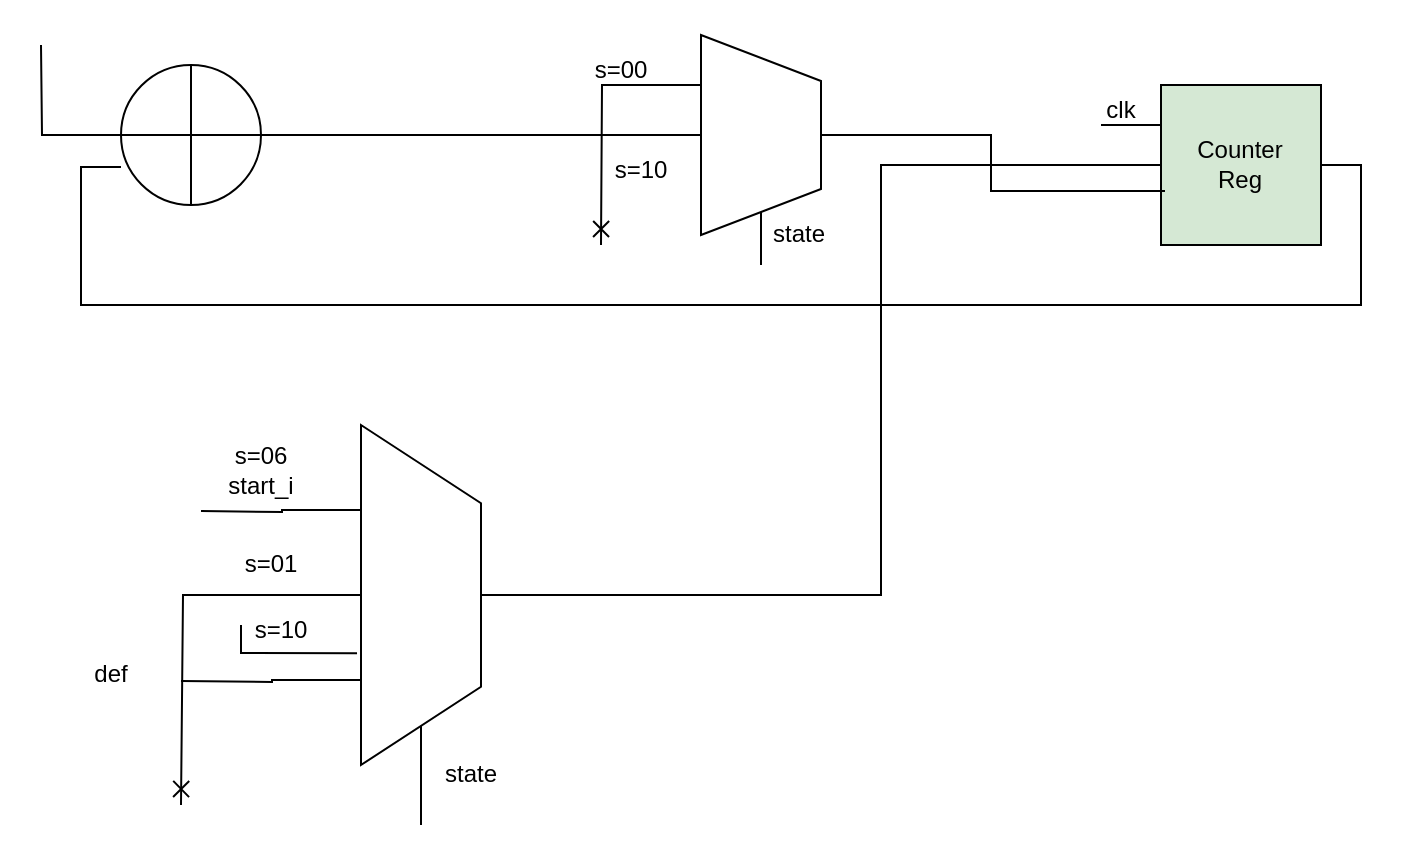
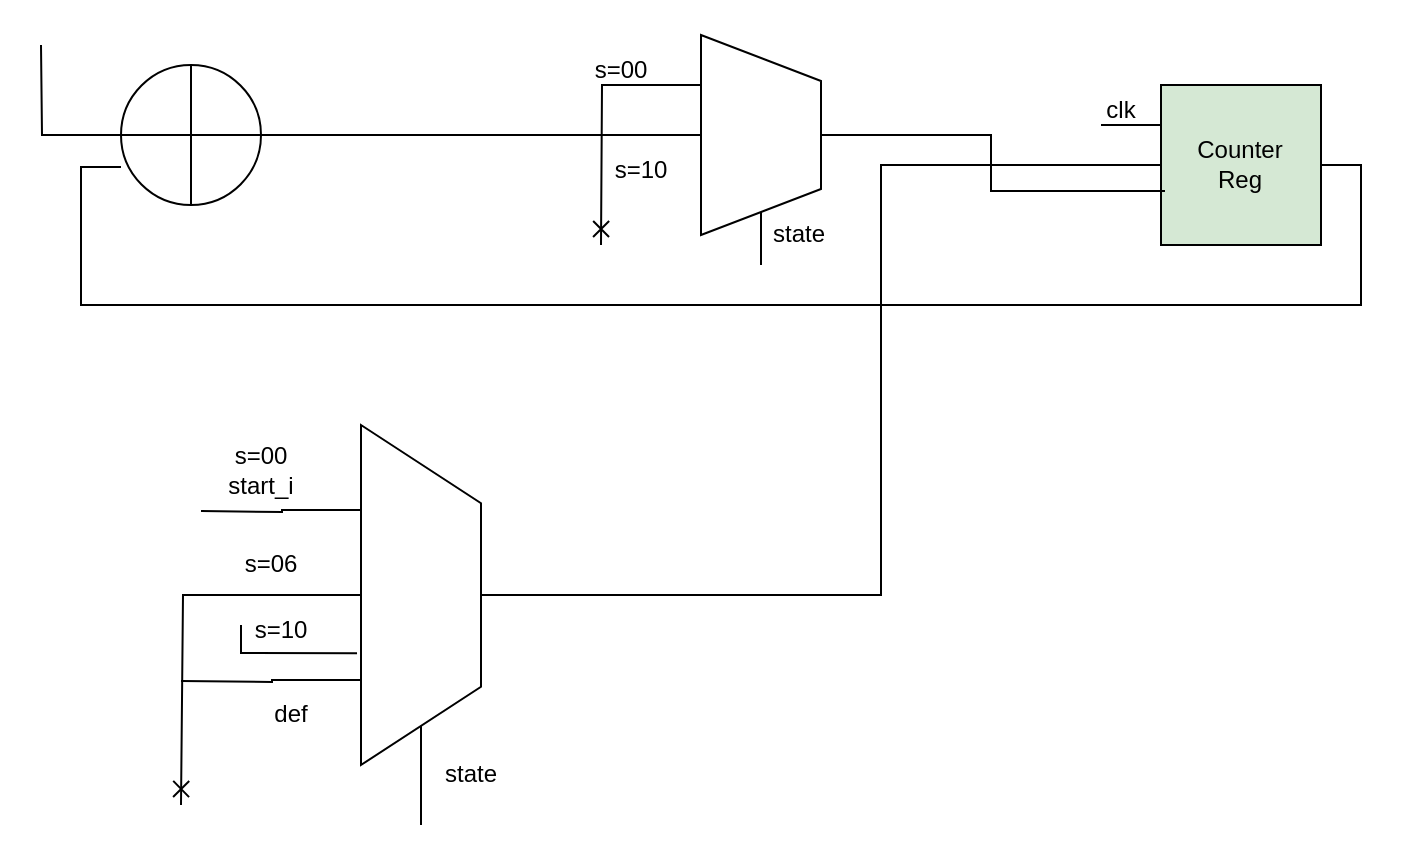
(262, 471) -> (262, 471)
(272, 565) -> (272, 565)
(111, 675) -> (291, 715)
